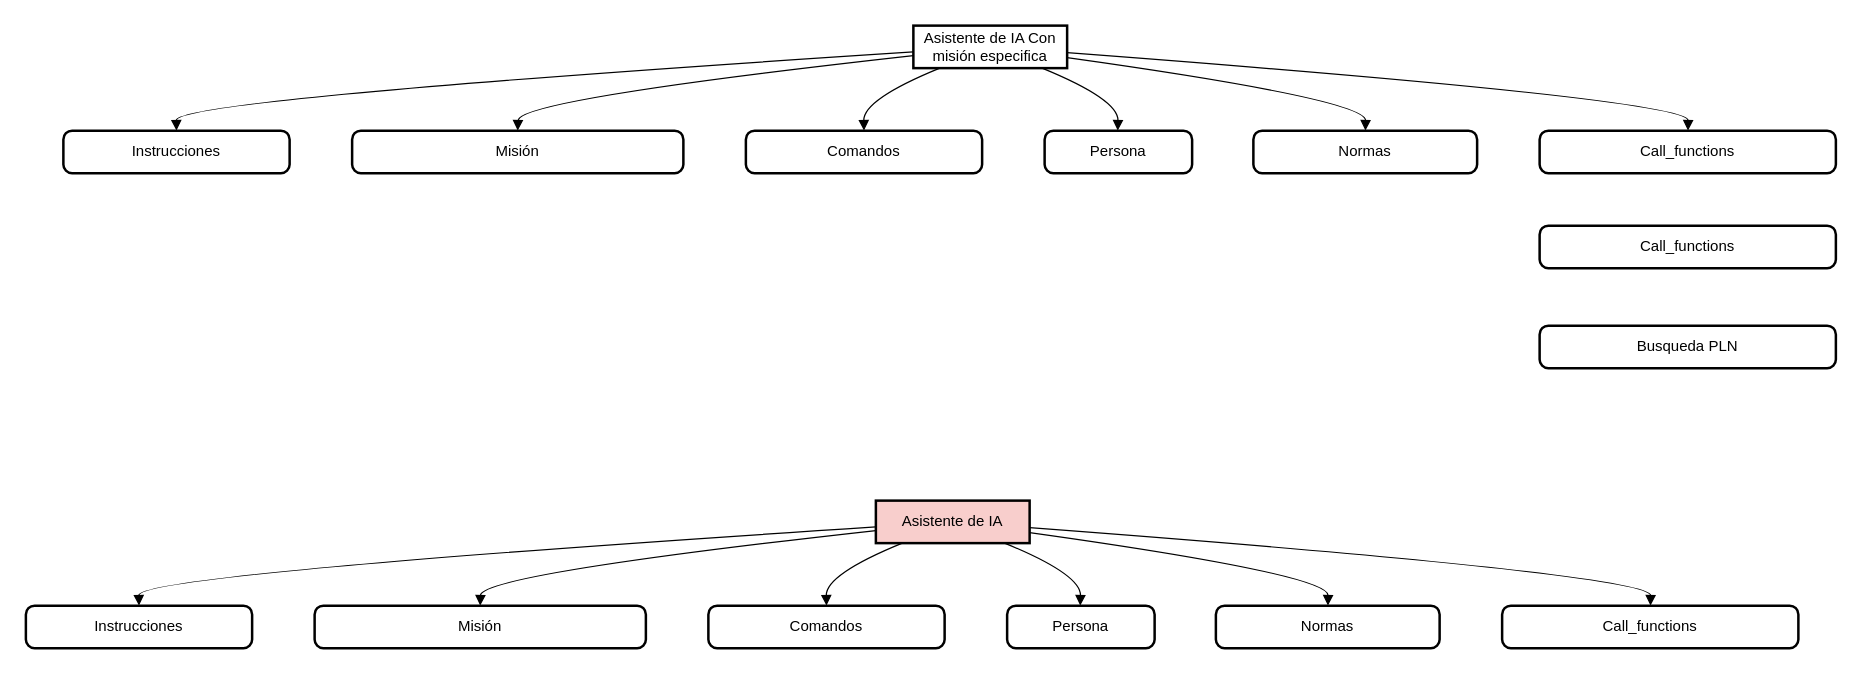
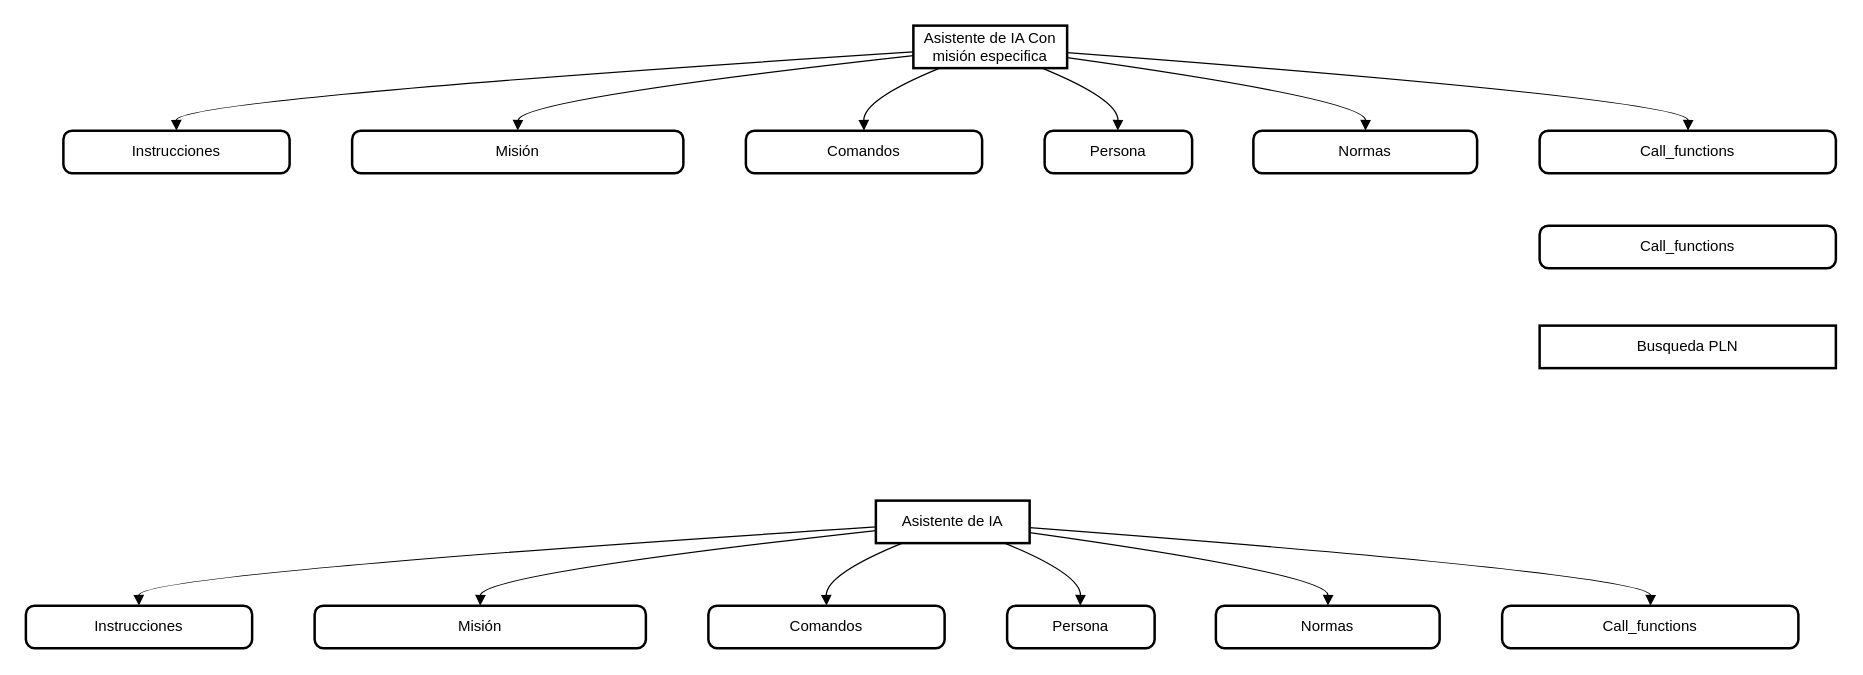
(1688, 347) -> (1688, 347)
(953, 522) -> (953, 522)
